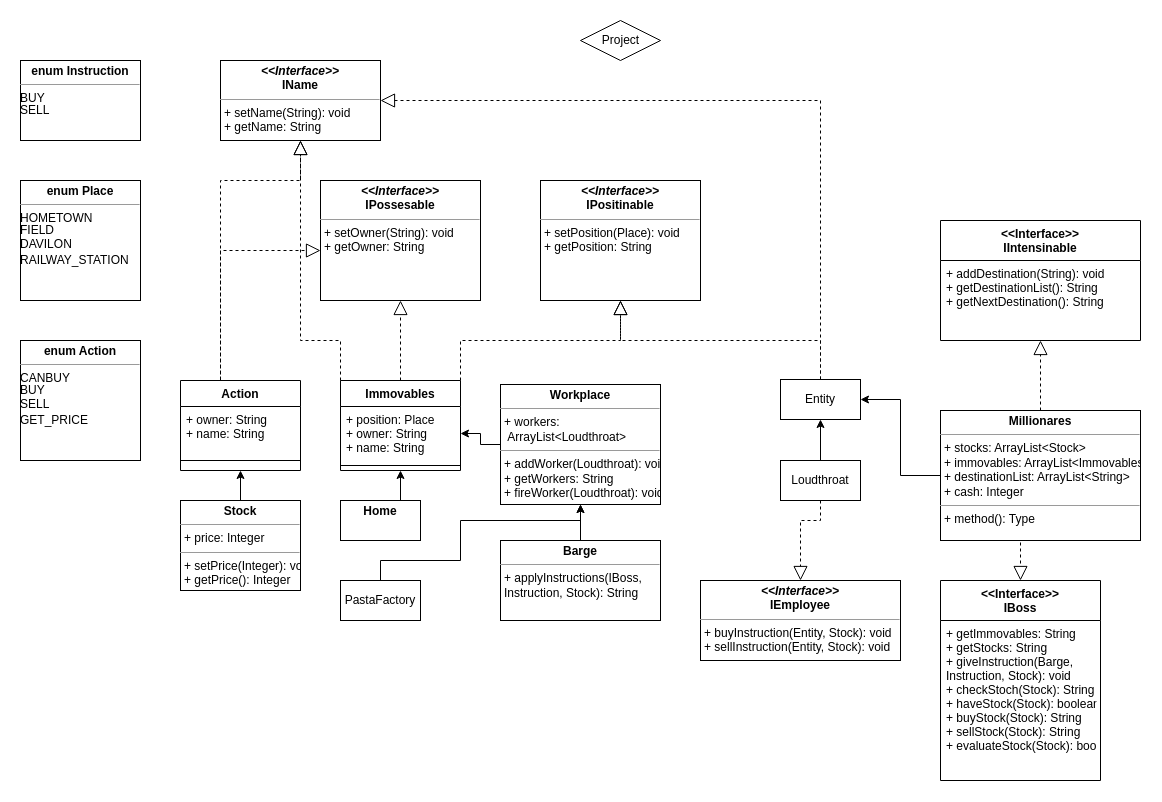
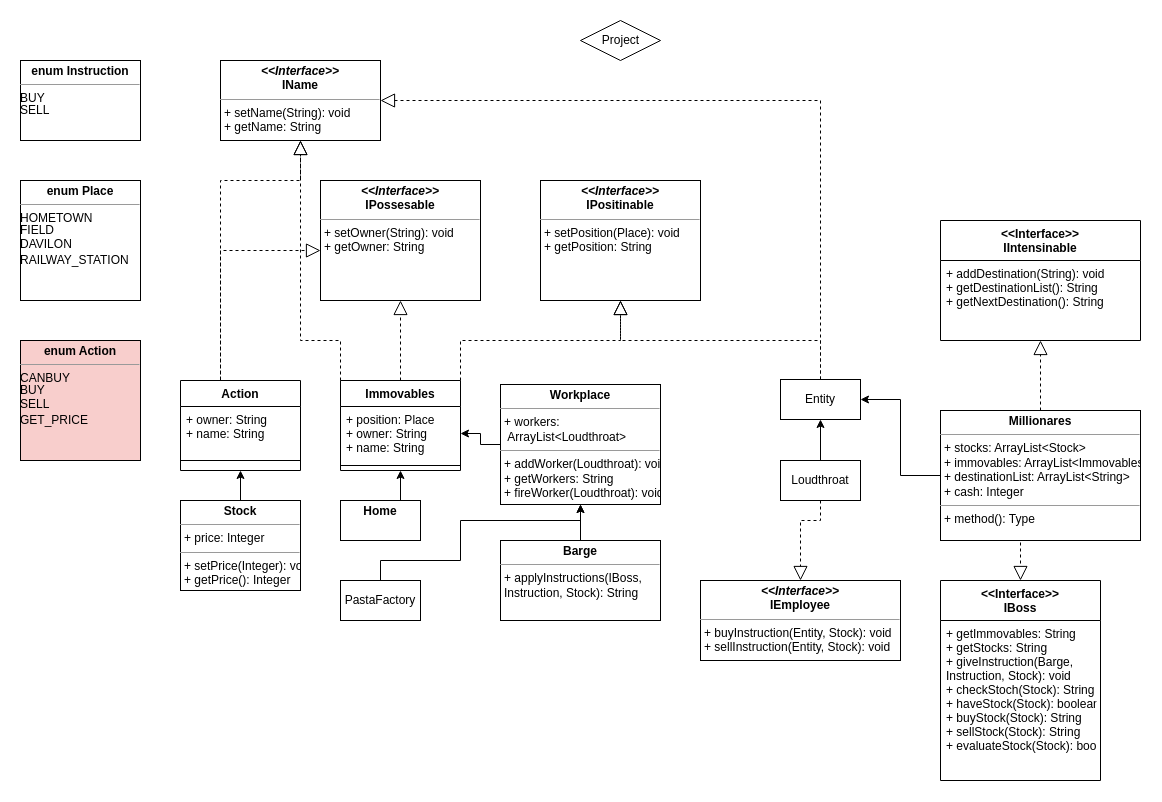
(81, 401) -> (81, 401)
